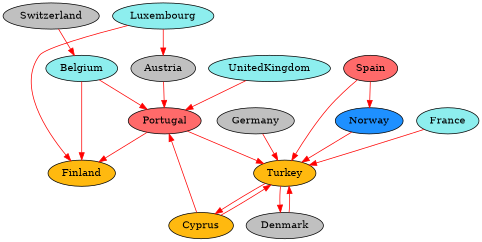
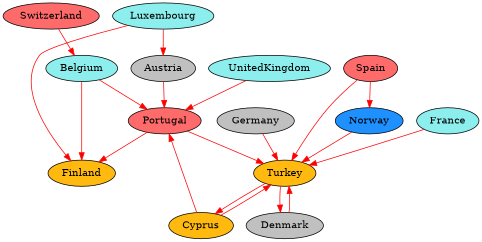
(51, 16) -> (51, 16)
